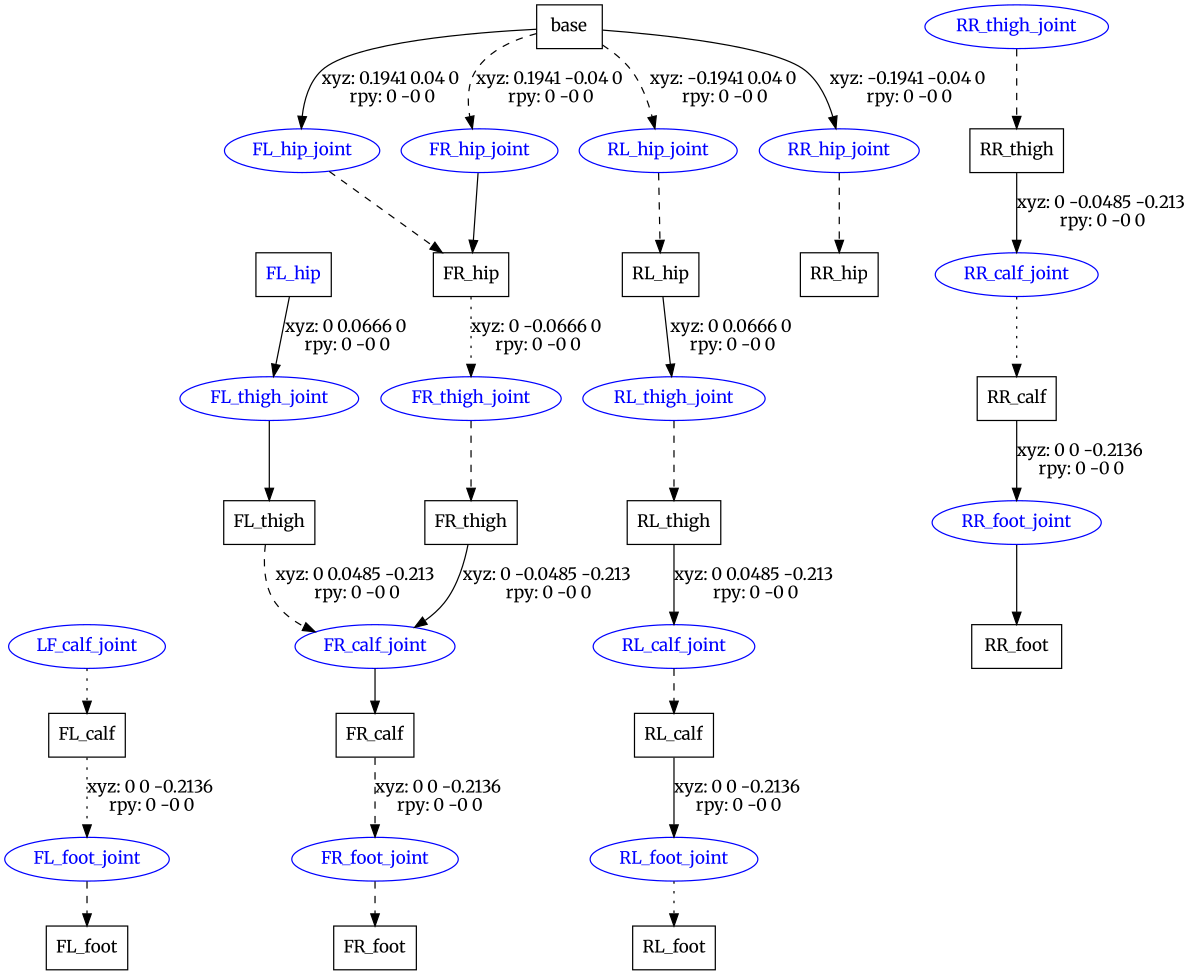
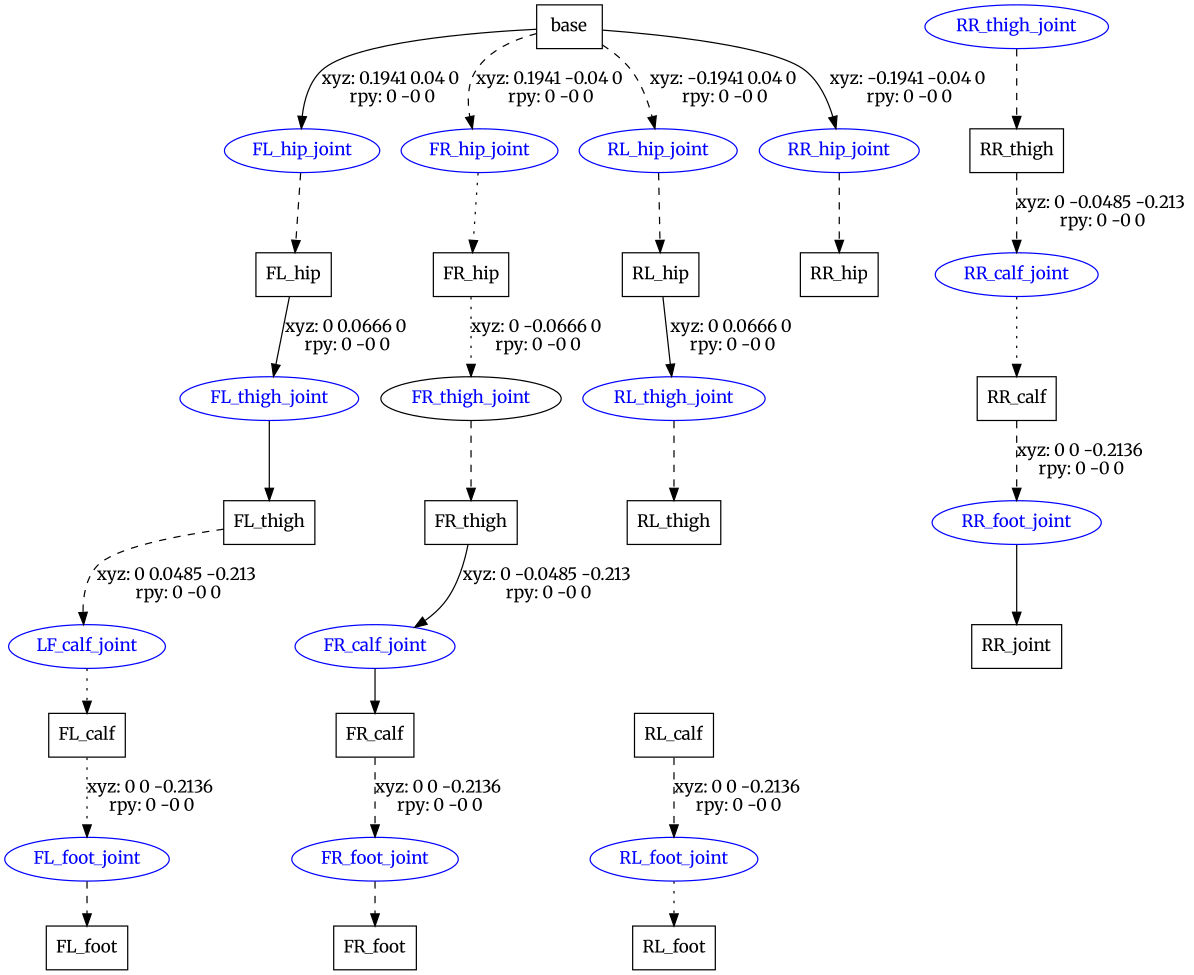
(476, 207) -> (476, 207)
(1017, 207) -> (1017, 207)
(381, 208) -> (298, 207)
(294, 275) -> (294, 275)
(471, 399) -> (471, 399)
(1017, 454) -> (1017, 454)
(270, 593) -> (134, 547)
(674, 647) -> none
(1017, 647) -> (1017, 647)
(674, 791) -> (674, 791)
